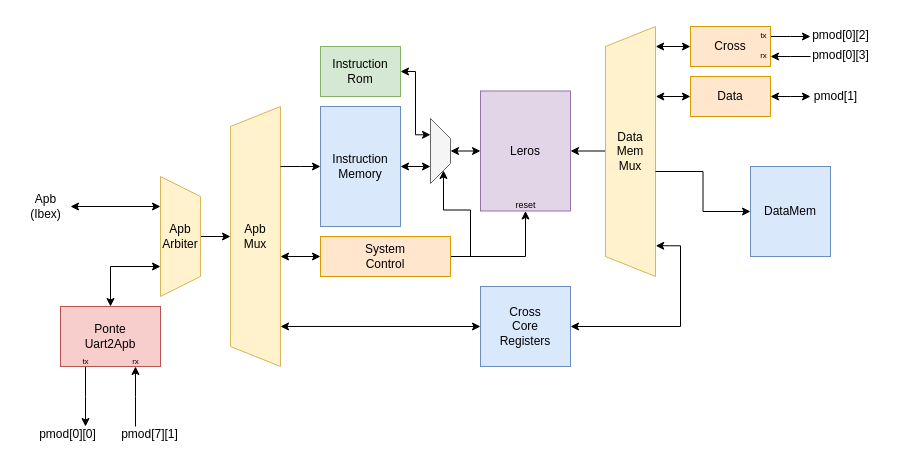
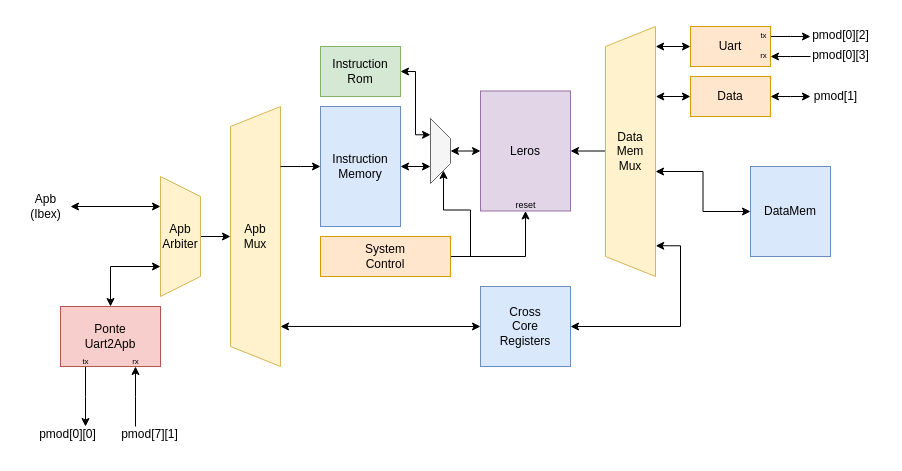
(731, 47) -> (731, 47)
(661, 172) -> (664, 172)
(301, 257) -> none
